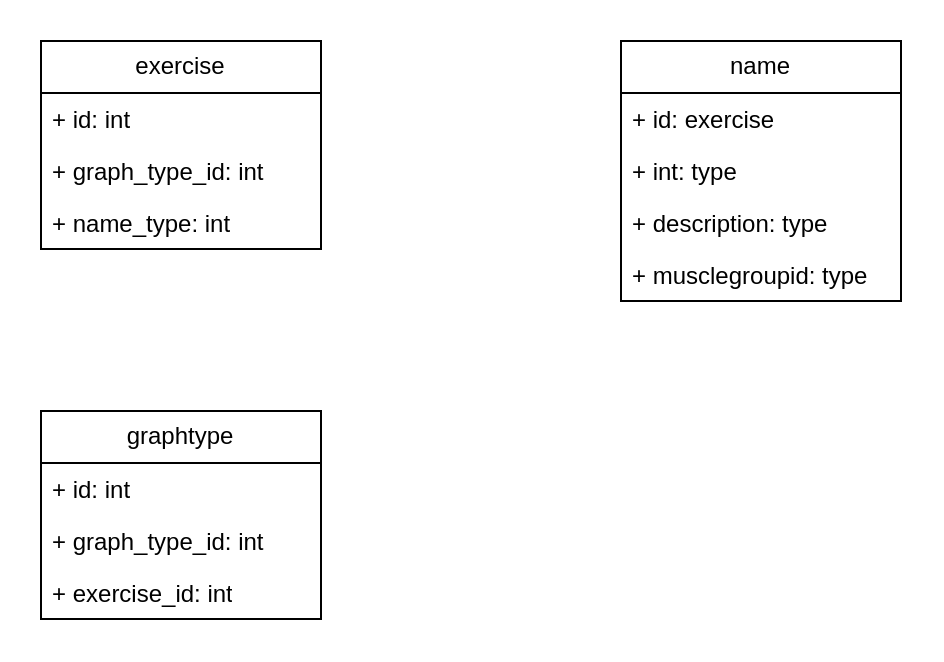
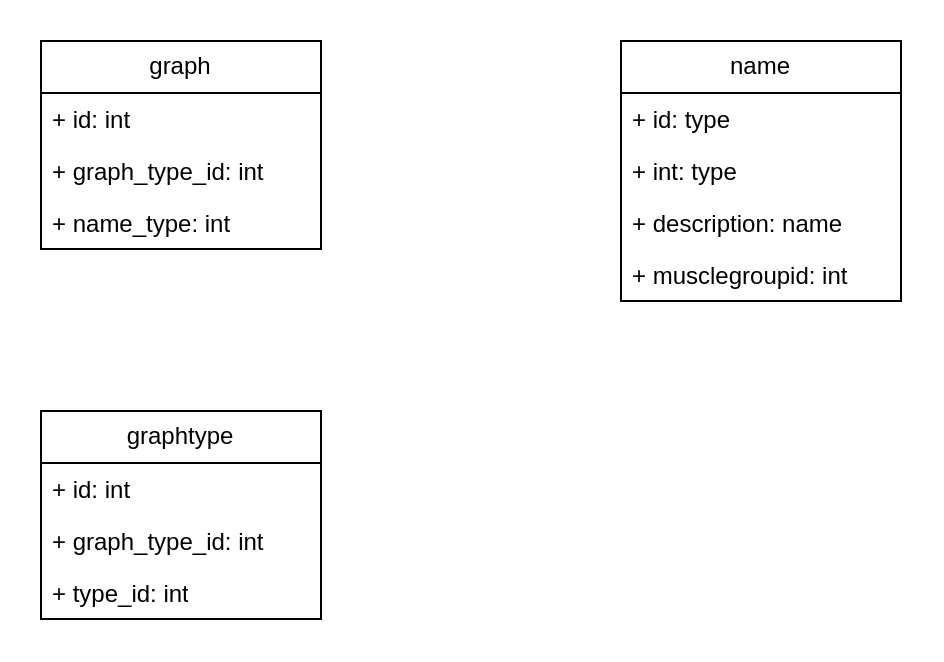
(181, 67) -> (181, 67)
(711, 121) -> (688, 121)
(745, 225) -> (745, 225)
(759, 277) -> (749, 277)
(155, 595) -> (131, 595)
